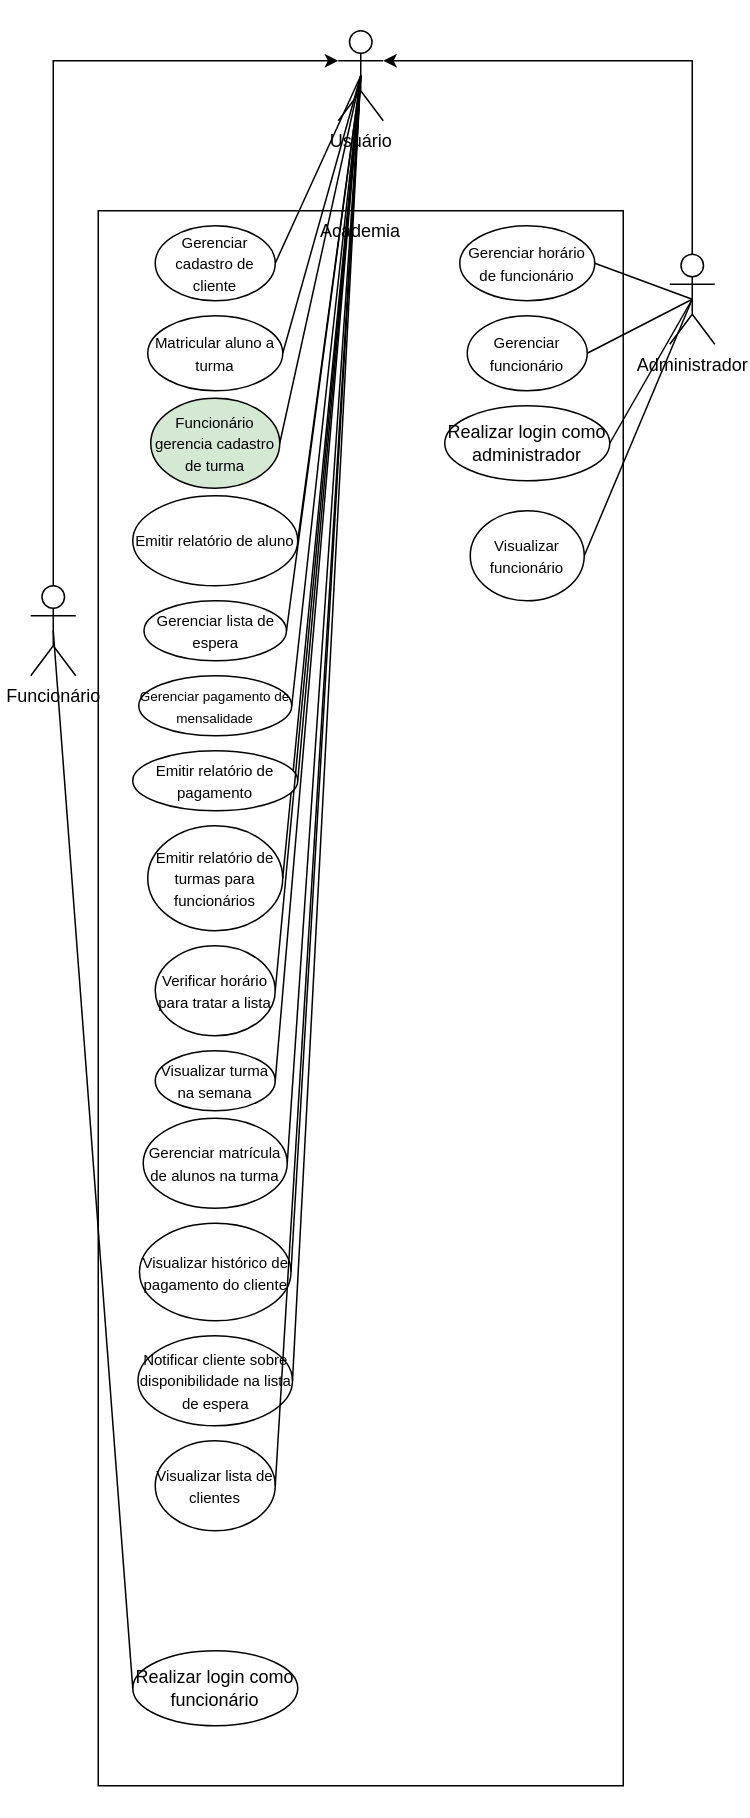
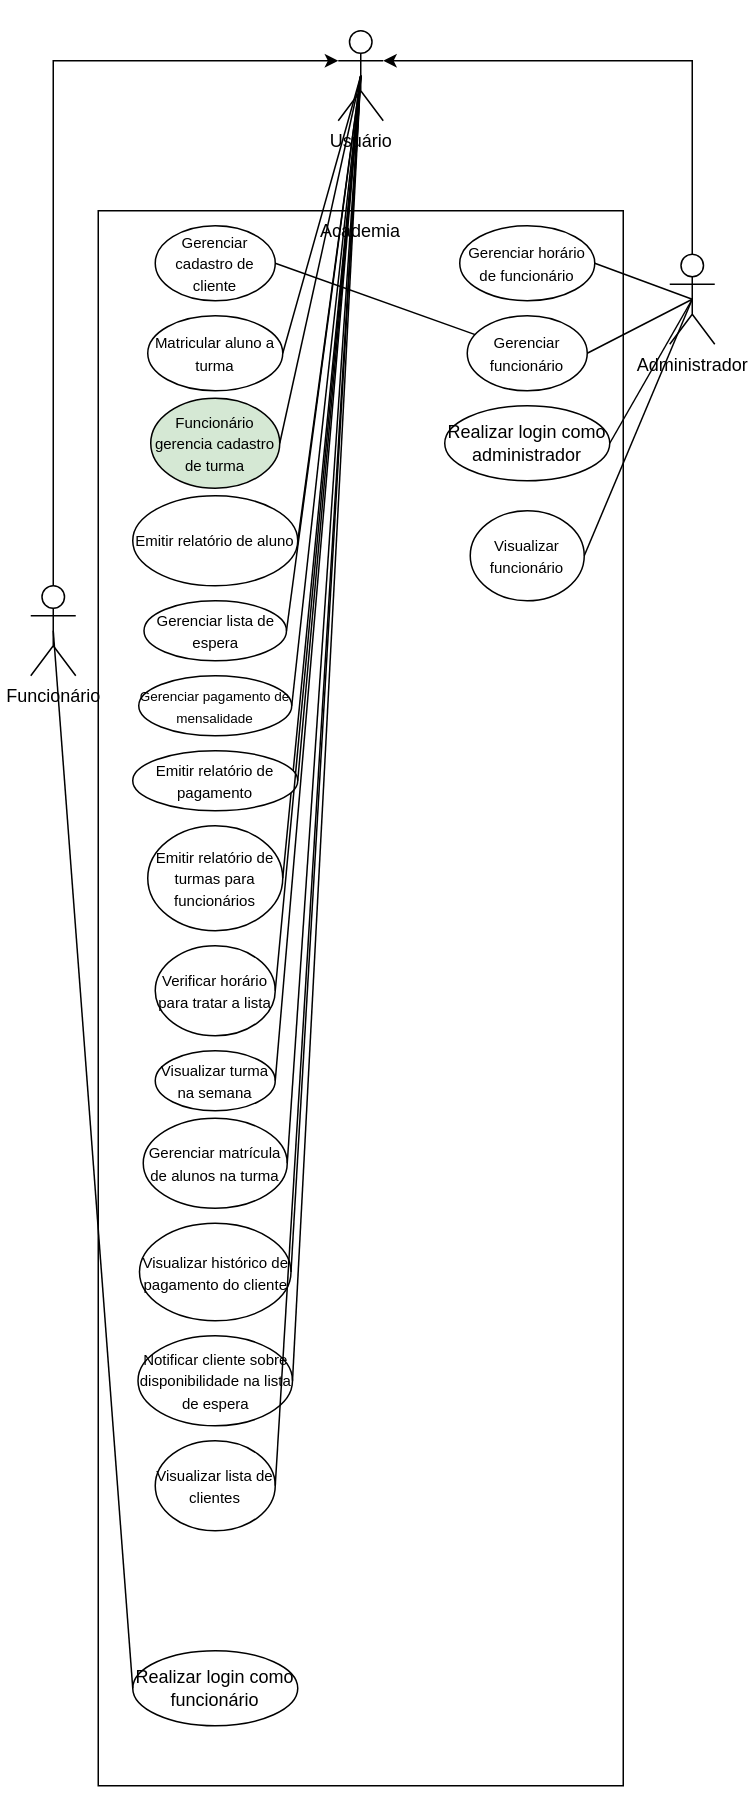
(307, 193) -> (413, 312)
